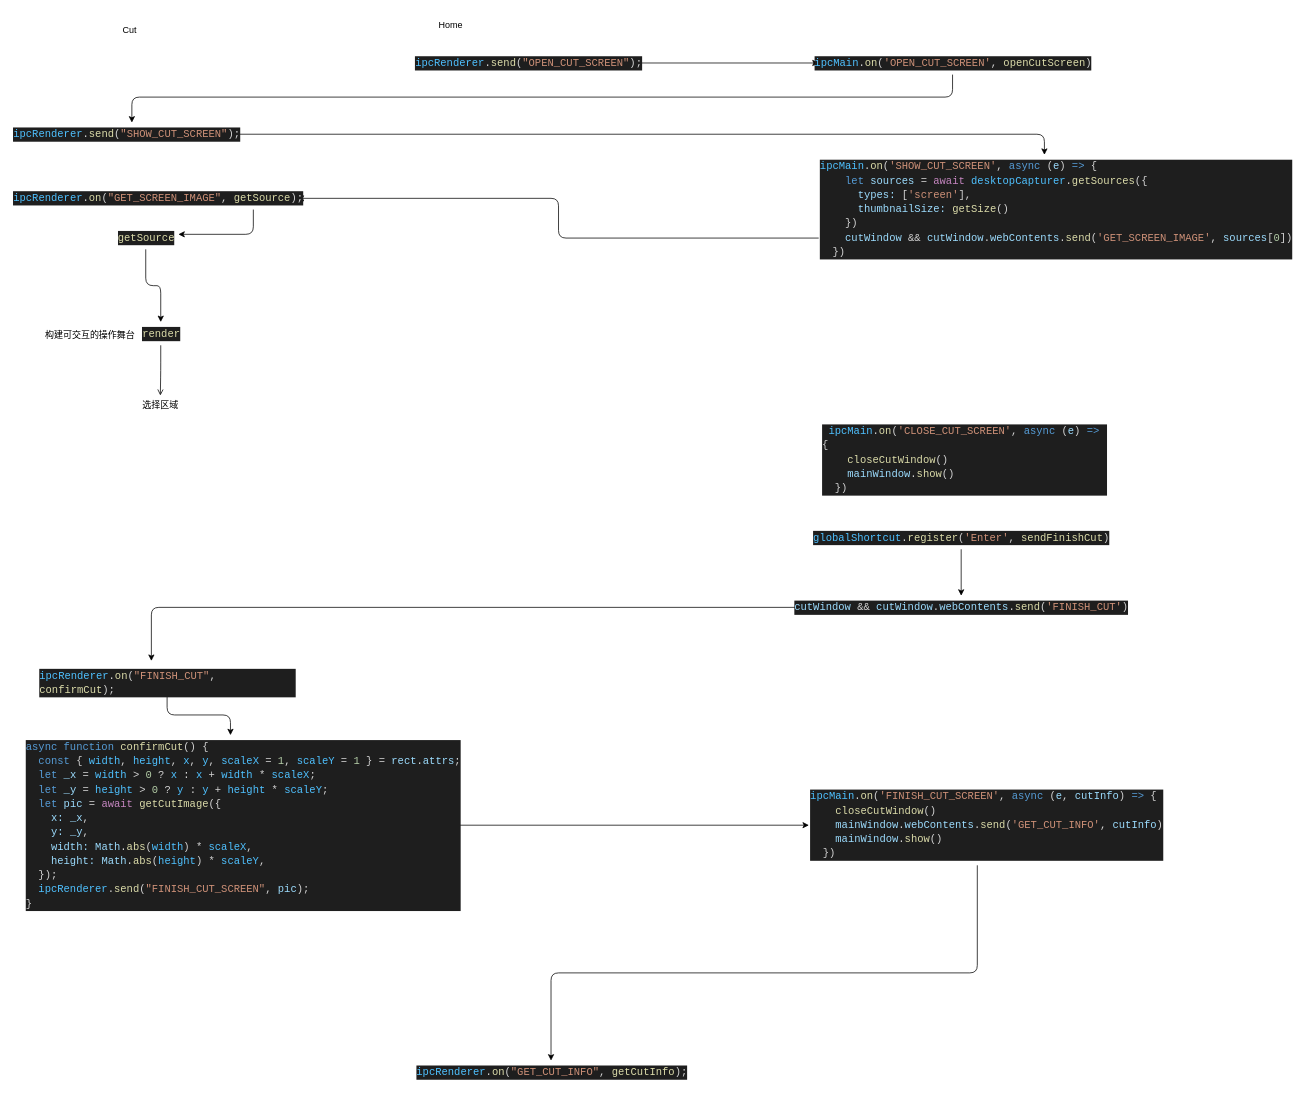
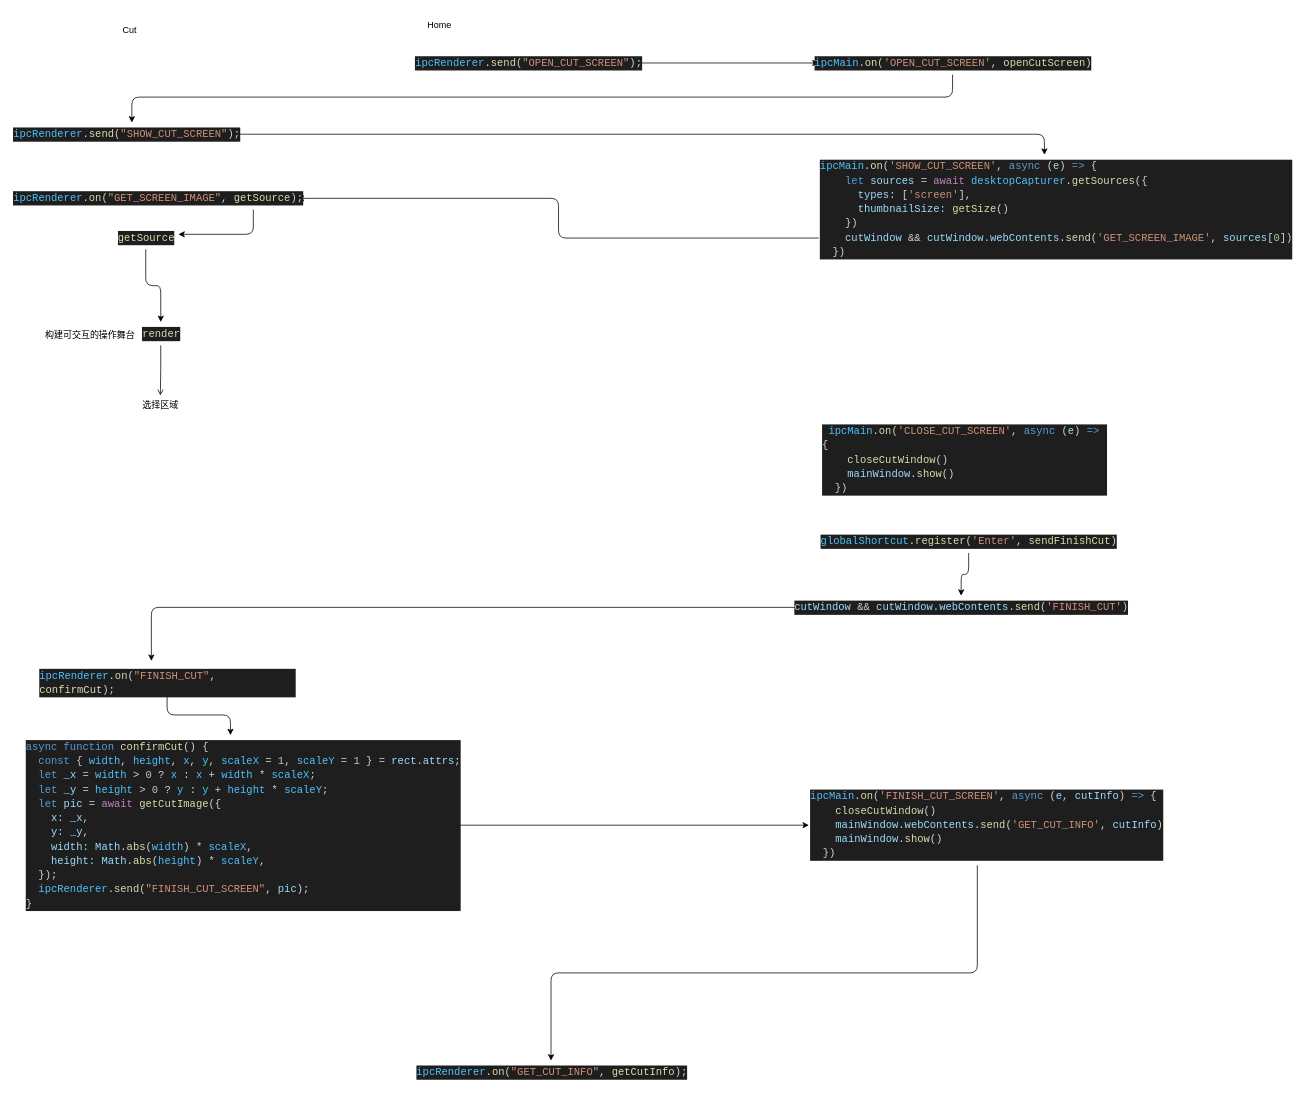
(450, 25) -> (439, 25)
(961, 538) -> (969, 542)
